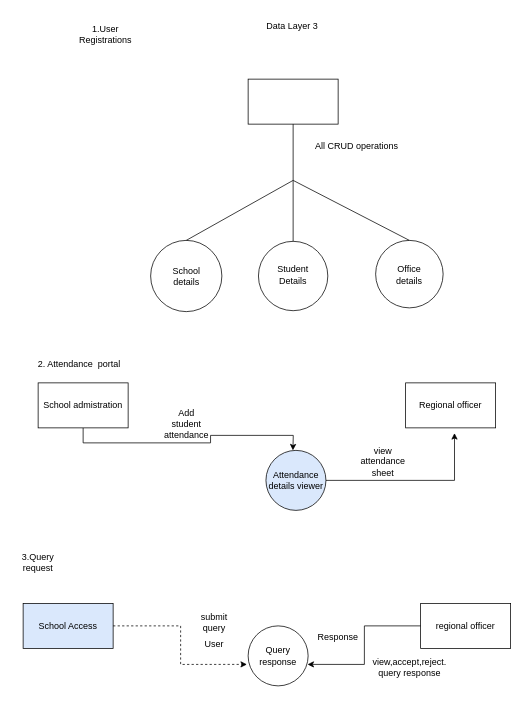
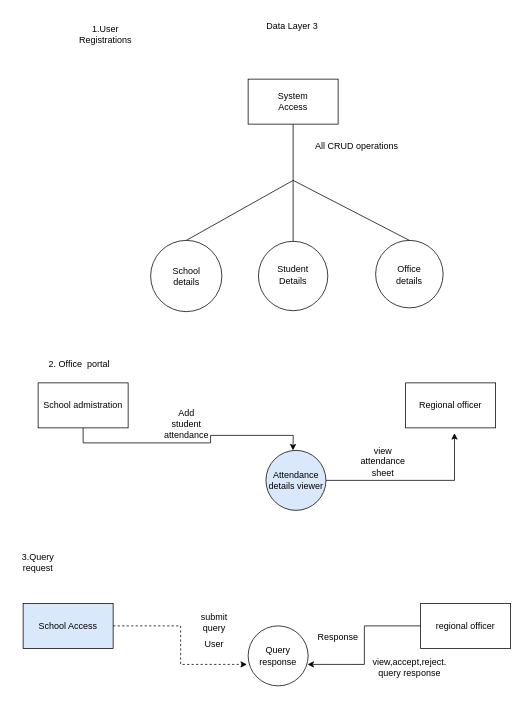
none -> (293, 102)
(79, 364) -> (79, 364)
